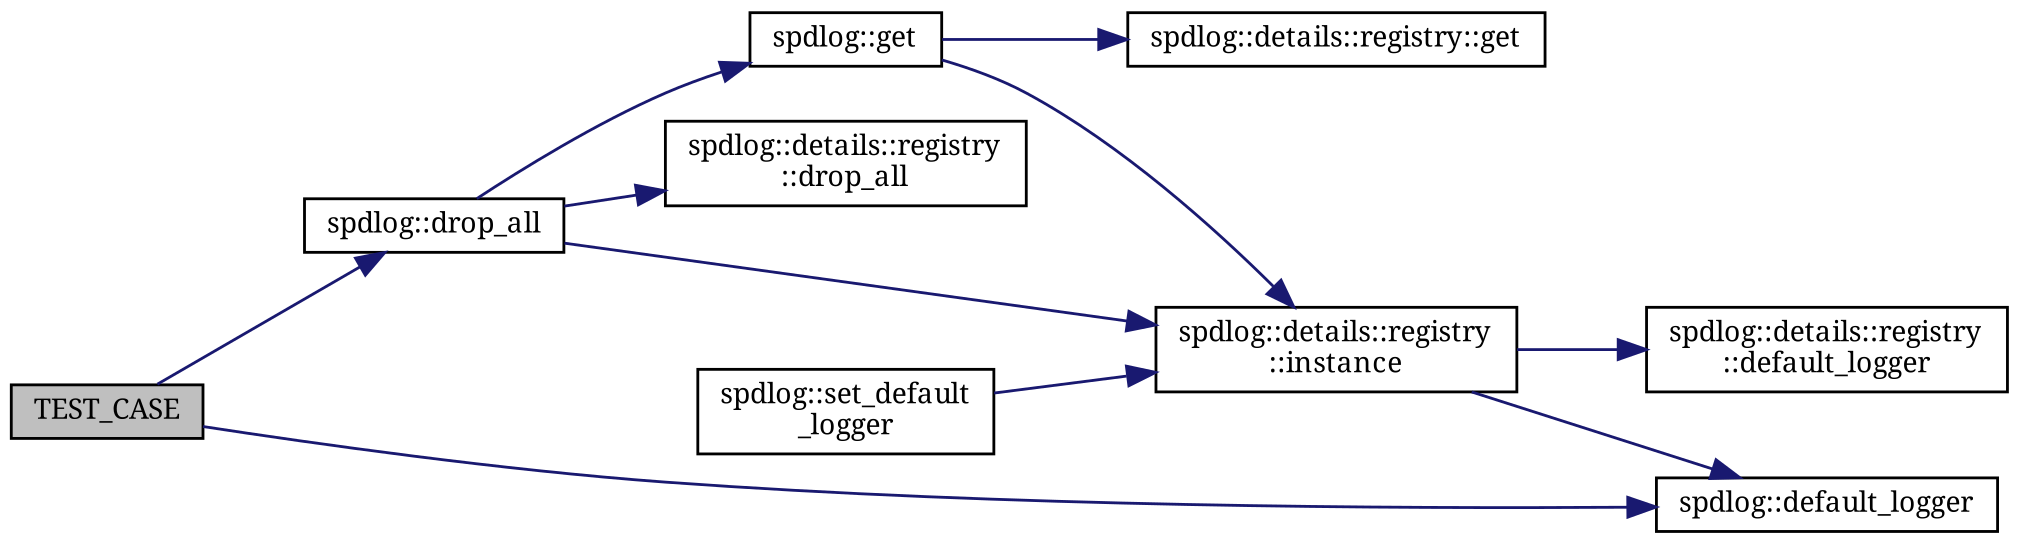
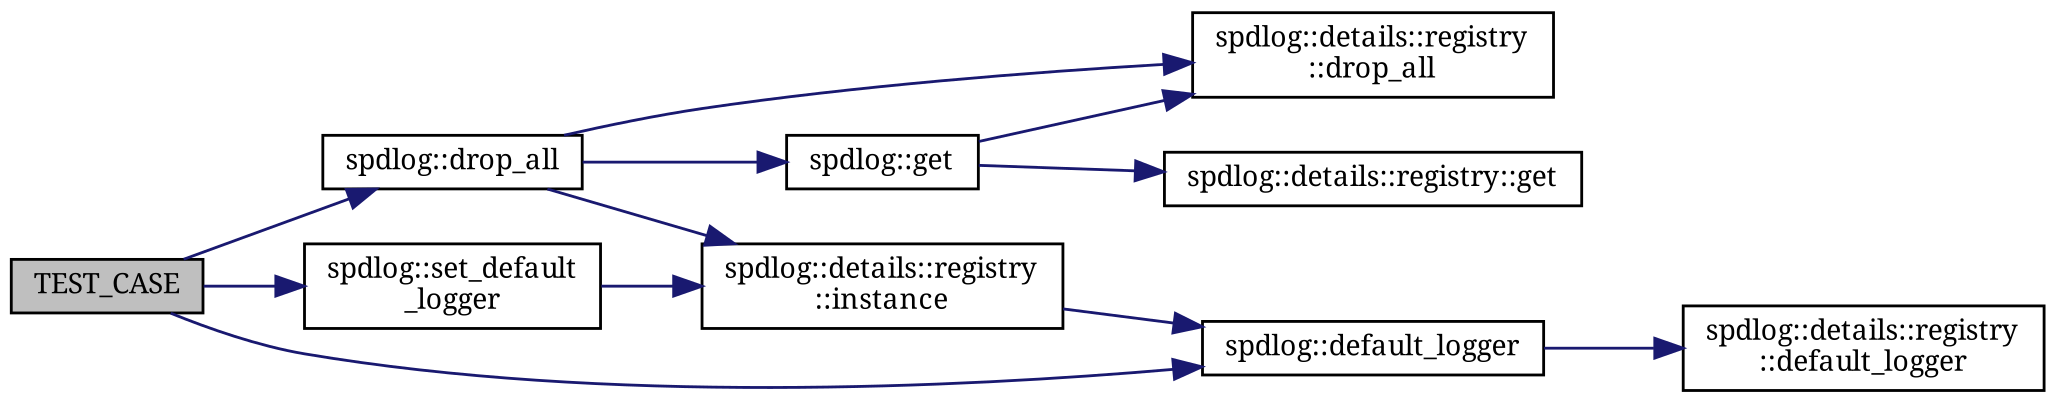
(1120, 154) -> (1072, 121)
none -> (239, 286)
(1567, 350) -> (1599, 348)
